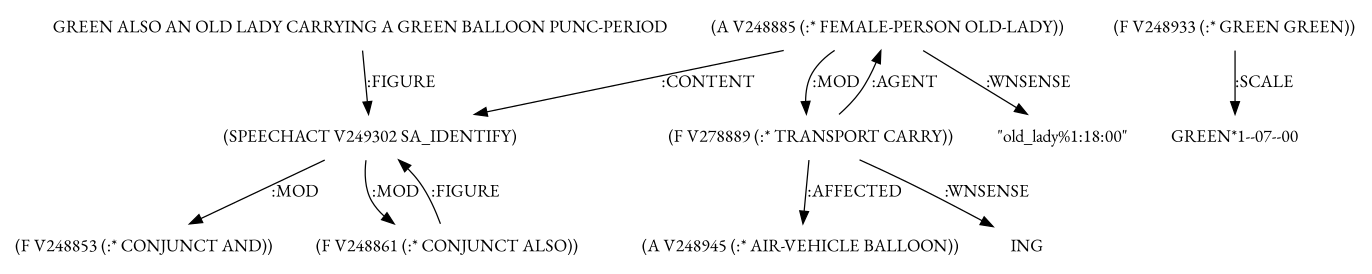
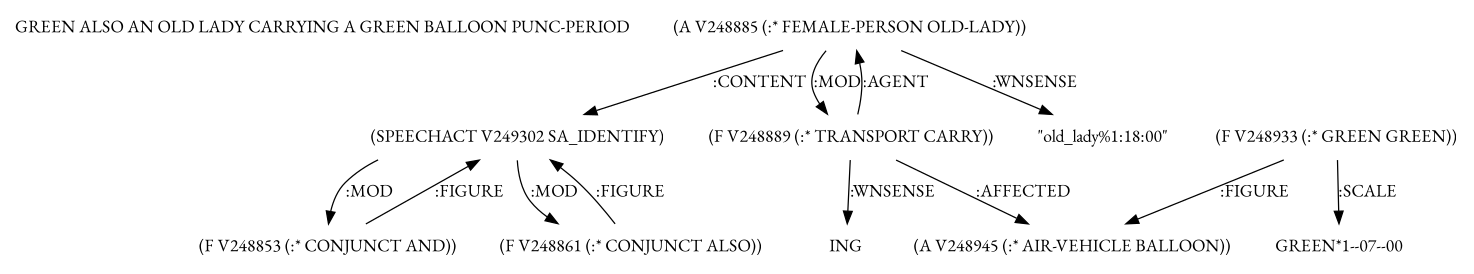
(365, 76) -> (417, 195)
(811, 137) -> (851, 137)
none -> (1211, 190)
